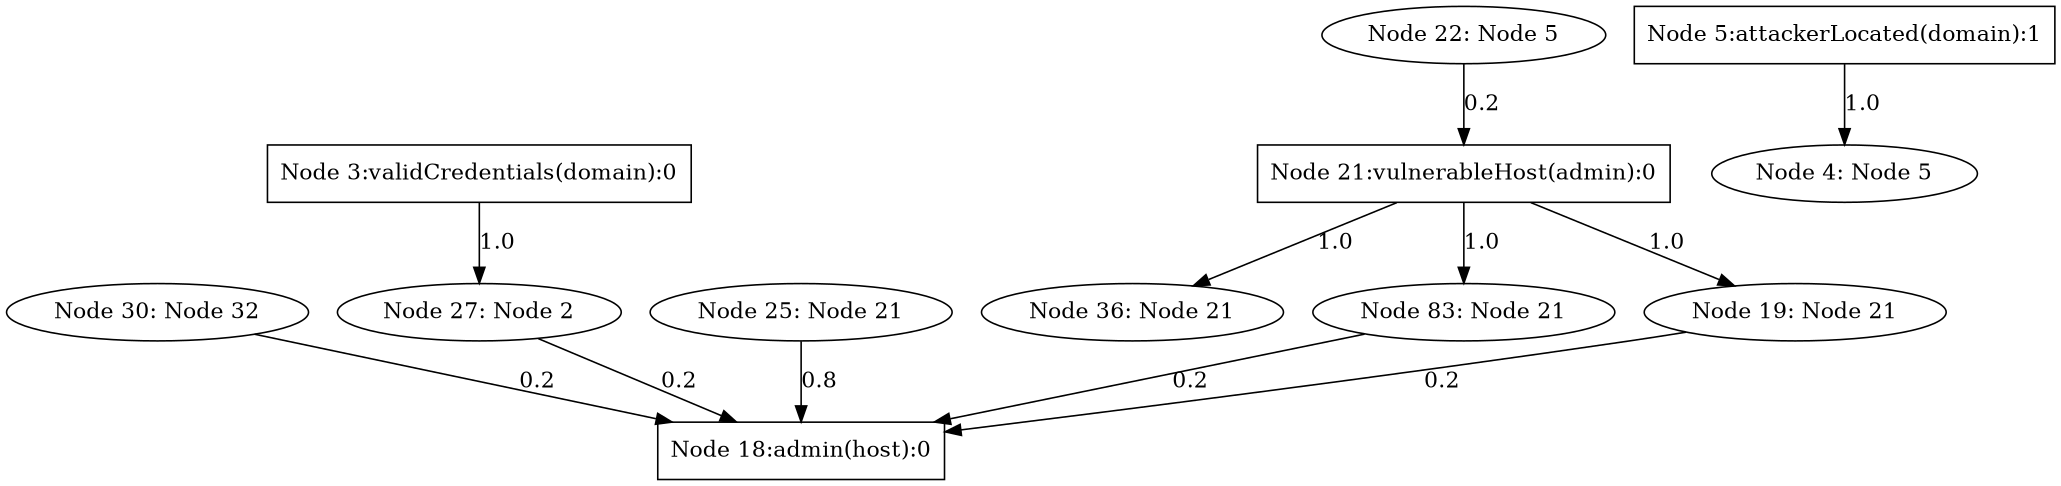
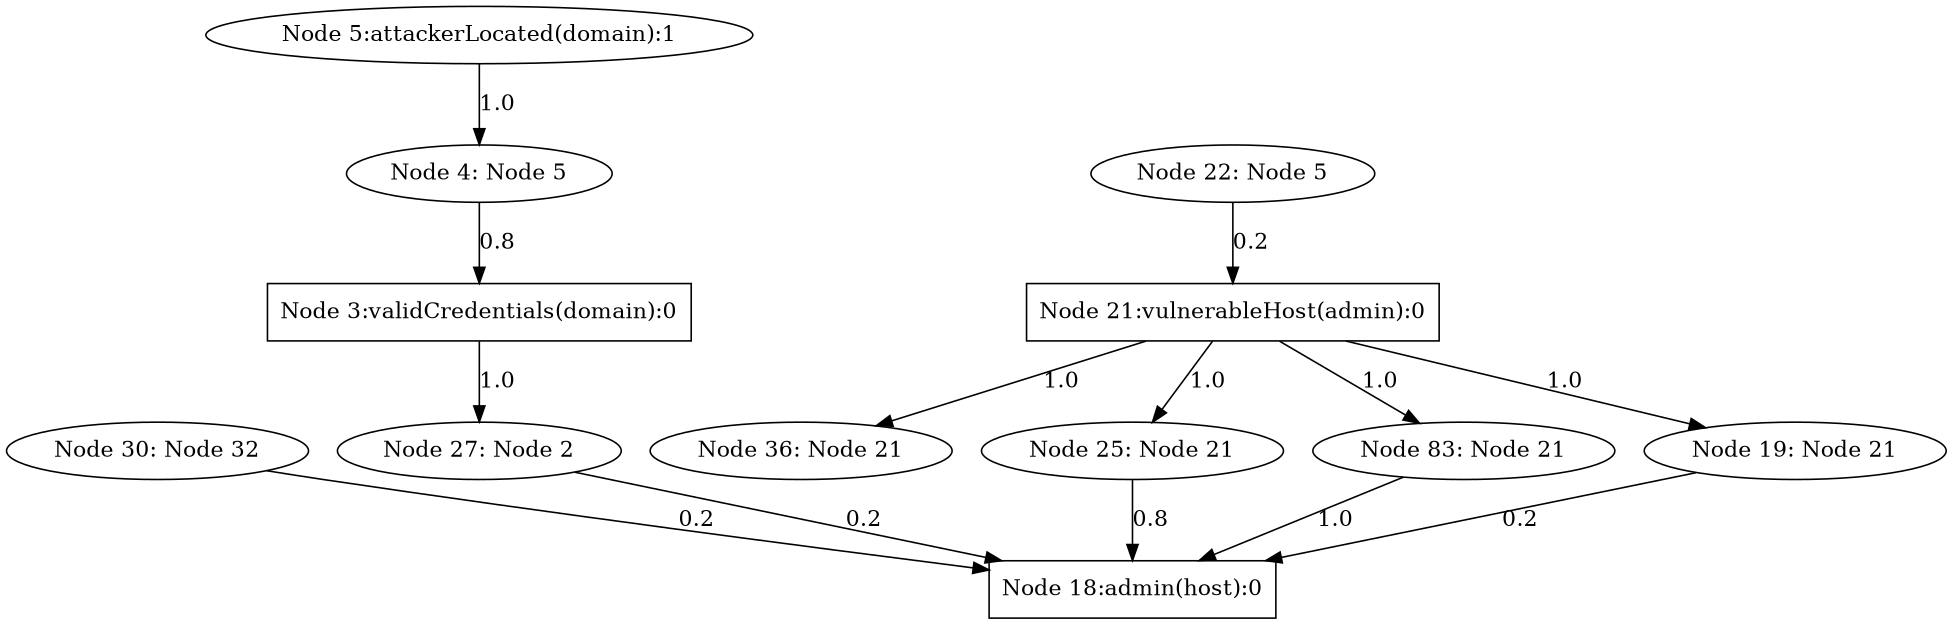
(1845, 35) -> (479, 35)
none -> (479, 235)
none -> (1187, 375)
(1191, 382) -> (1336, 520)
